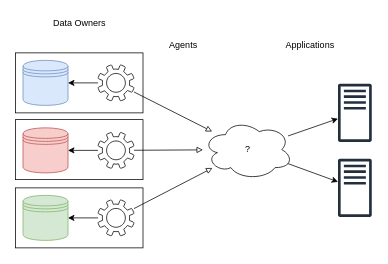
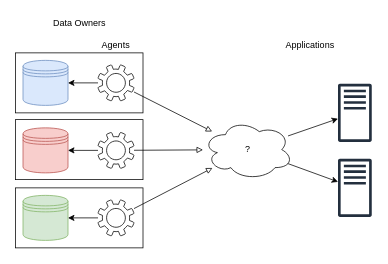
(183, 45) -> (116, 45)
